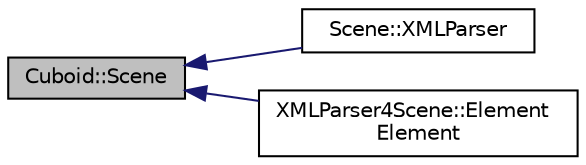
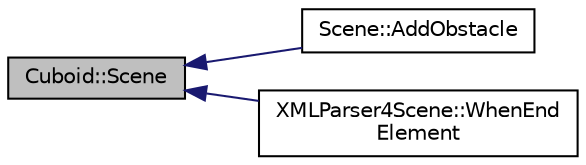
(418, 31) -> (418, 31)
(418, 123) -> (418, 123)
